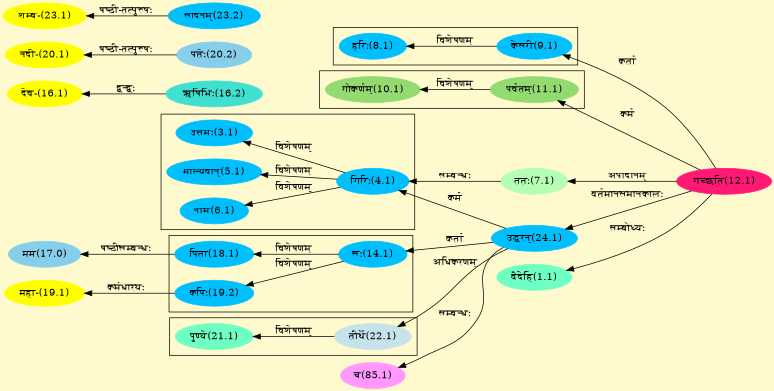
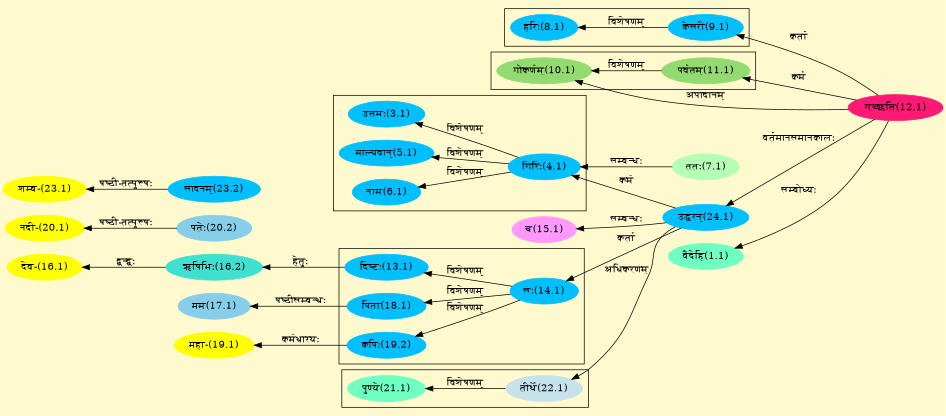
(626, 181) -> (714, 107)
(45, 254) -> (214, 306)
none -> (387, 267)
(373, 376) -> (544, 230)
